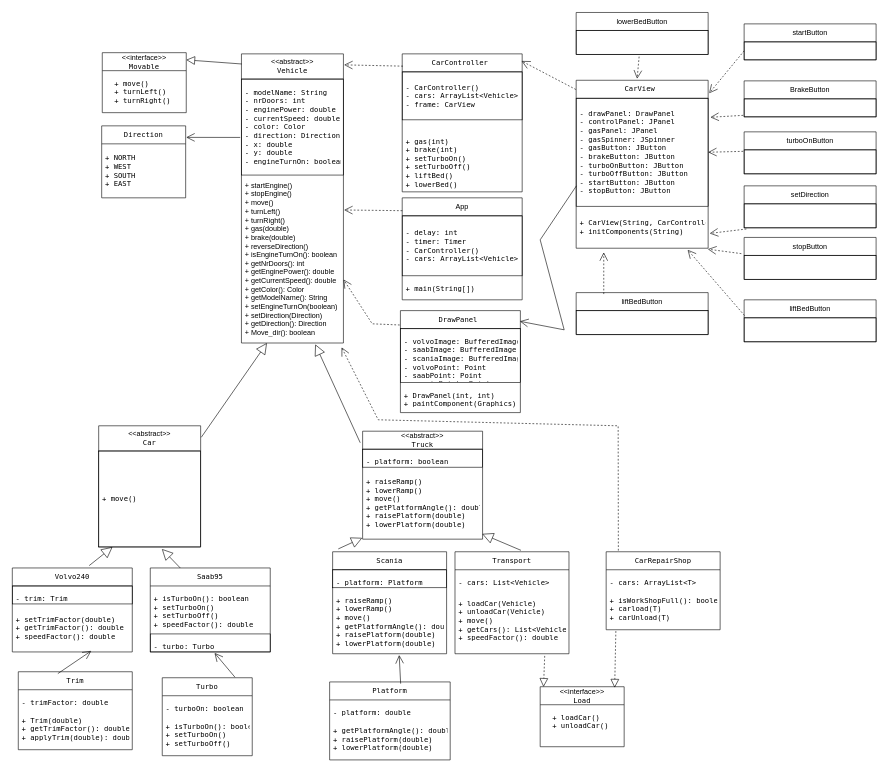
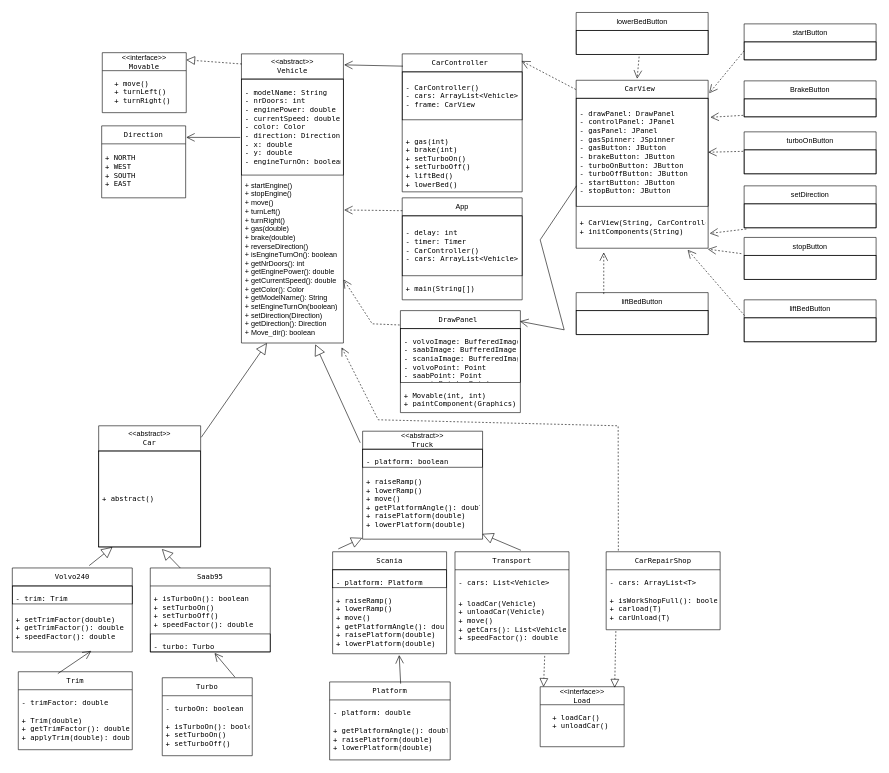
(218, 62) -> (218, 62)
(375, 65) -> (375, 65)
(454, 398) -> (454, 398)
(117, 499) -> (126, 499)
